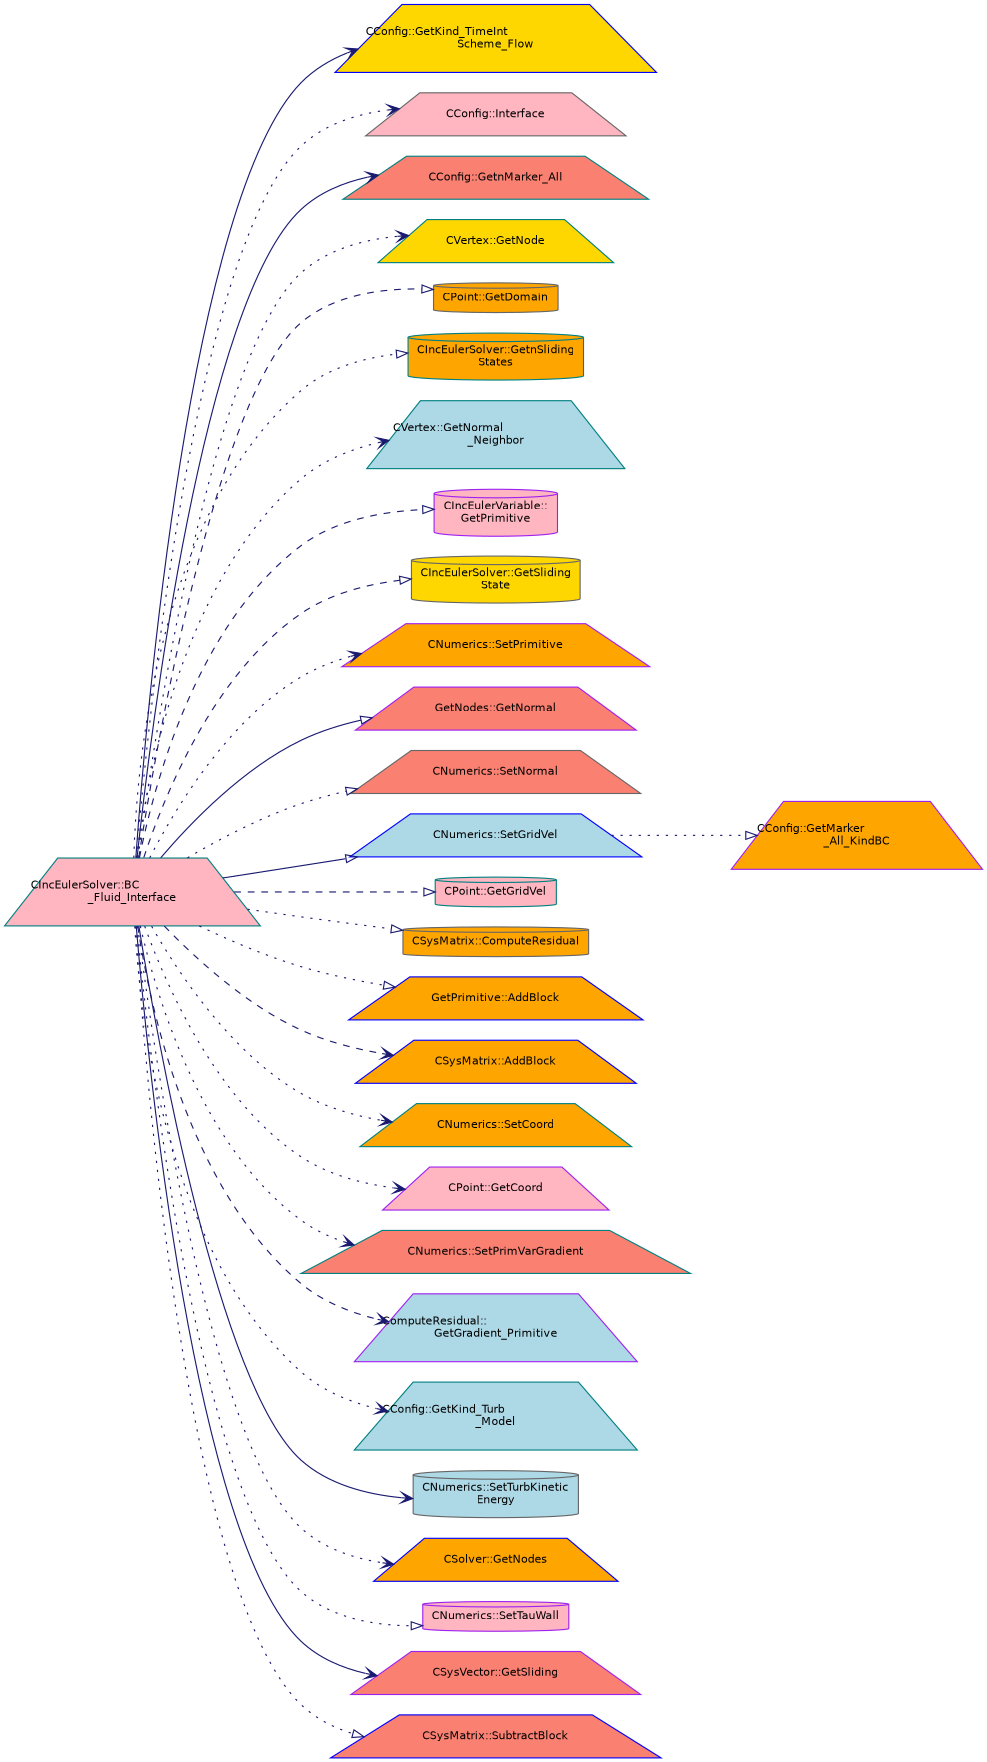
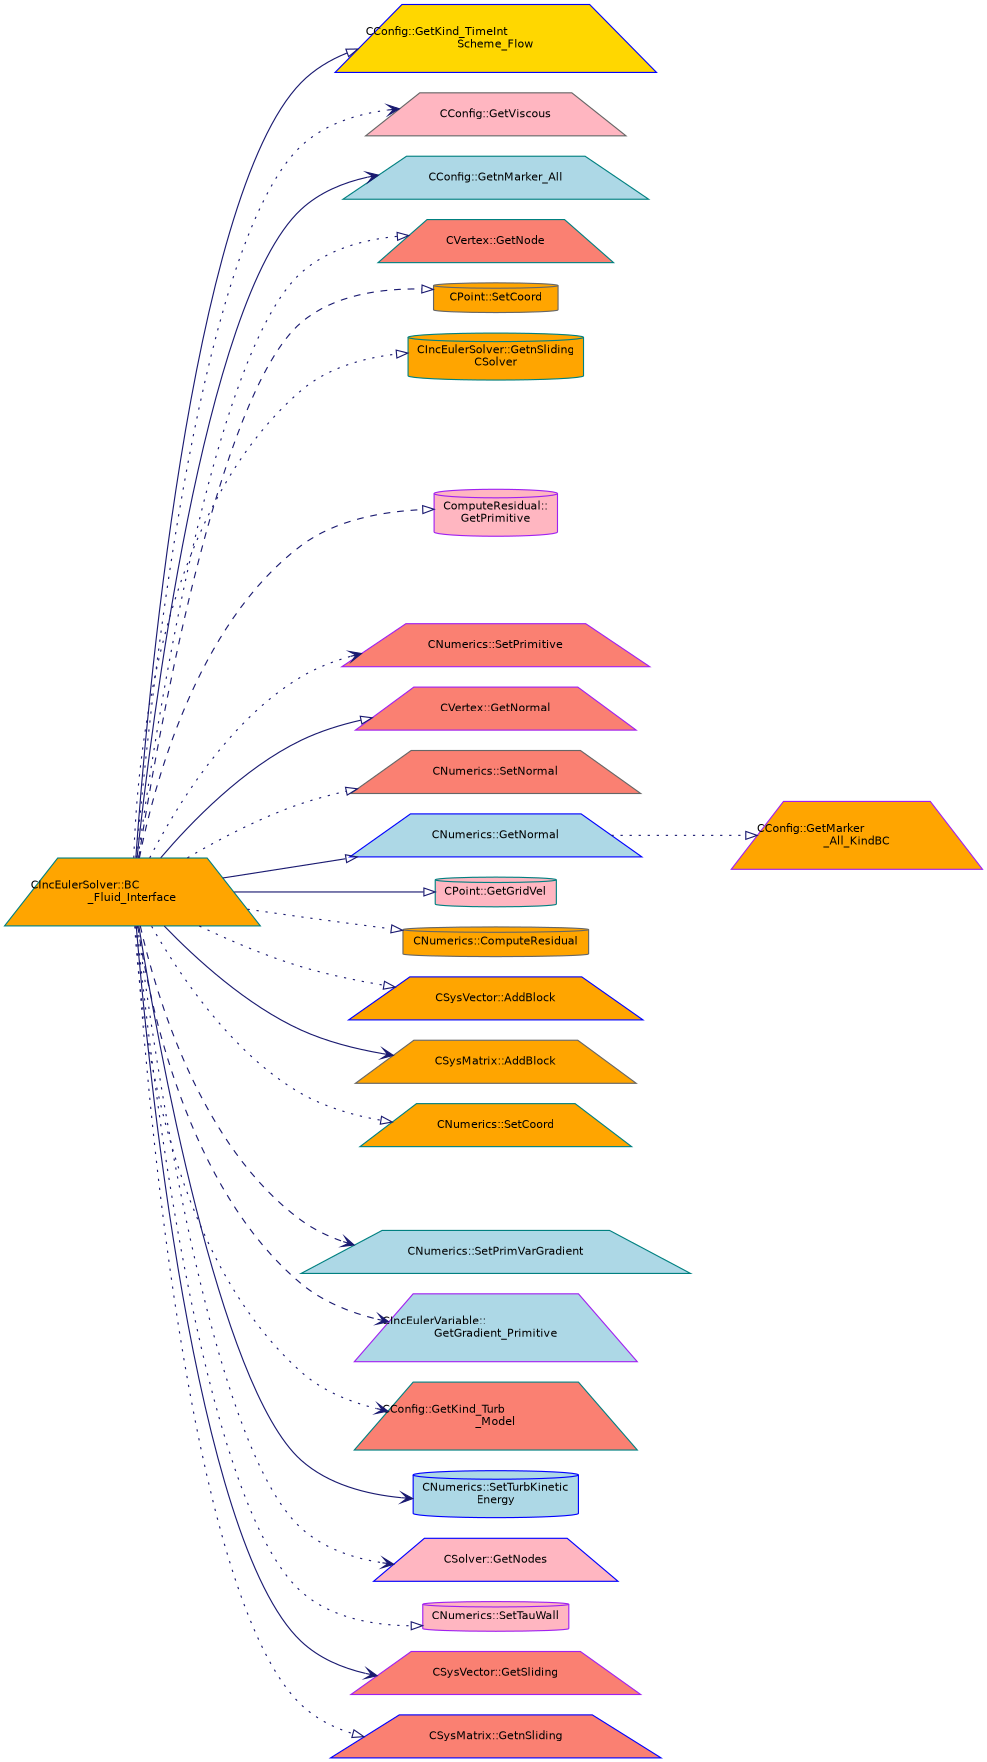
(496, 114) -> (496, 114)
(496, 178) -> (496, 178)
(496, 241) -> (496, 241)
(496, 298) -> (496, 298)
(496, 357) -> (496, 357)
(186, 433) -> (186, 433)
(496, 435) -> none
(204, 505) -> (204, 505)
(496, 513) -> (496, 513)
(496, 580) -> none
(496, 645) -> (496, 645)
(496, 709) -> (496, 709)
(496, 835) -> (496, 835)
(132, 892) -> (132, 892)
(329, 892) -> (329, 892)
(496, 942) -> (496, 942)
(496, 998) -> (496, 998)
(262, 1009) -> (262, 1009)
(245, 1050) -> (245, 1050)
(496, 1062) -> (496, 1062)
(207, 1108) -> (207, 1108)
(496, 1189) -> none
(496, 1252) -> (496, 1252)
(496, 1328) -> (496, 1328)
(496, 1416) -> (496, 1416)
(496, 1494) -> (496, 1494)
(496, 1560) -> (496, 1560)
(496, 1736) -> (496, 1736)
